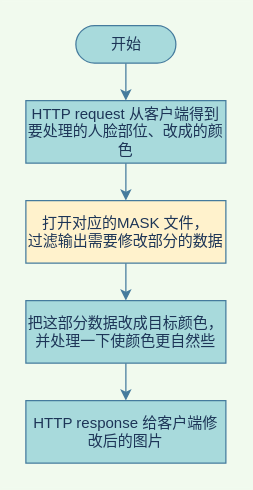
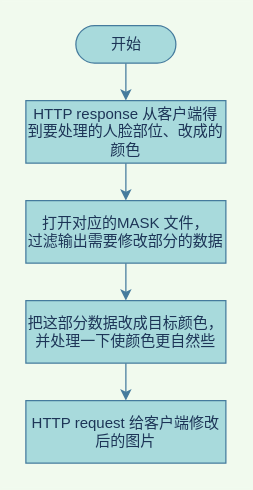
(126, 132) -> (126, 132)
(126, 232) -> (126, 232)
(126, 432) -> (126, 432)
